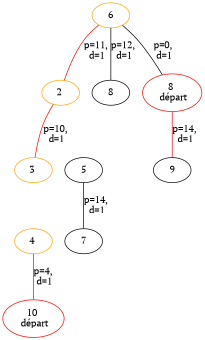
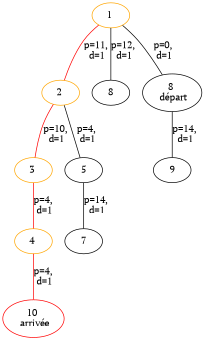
(111, 15) -> (111, 15)
(172, 93) -> (172, 93)
none -> (72, 131)
(172, 135) -> (172, 135)
none -> (33, 206)
(33, 319) -> (33, 319)
